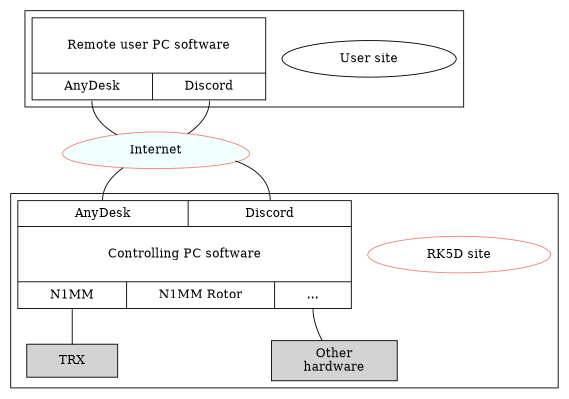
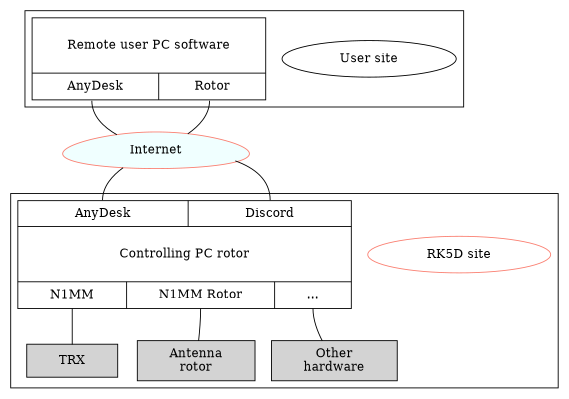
(209, 86) -> (212, 86)
(185, 254) -> (185, 254)
none -> (196, 361)
